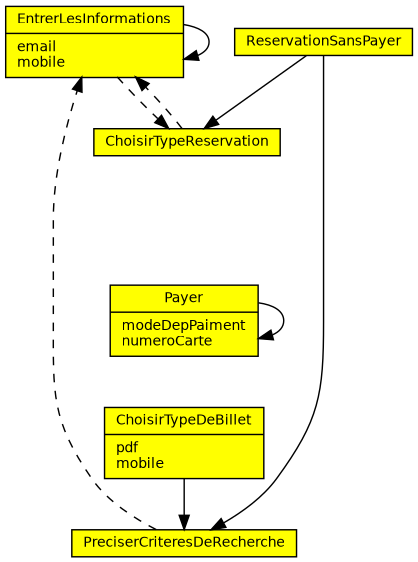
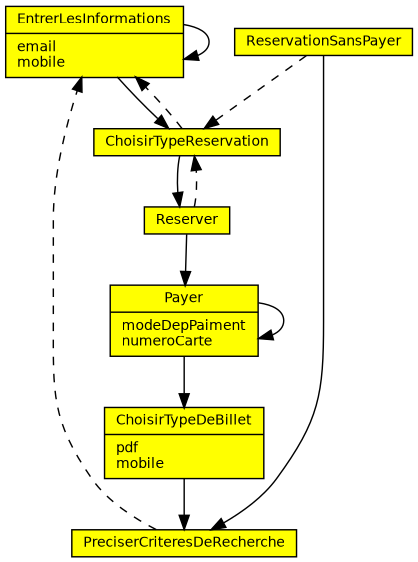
(261, 88) -> (261, 88)
(137, 98) -> (137, 98)
none -> (187, 220)
none -> (184, 375)
